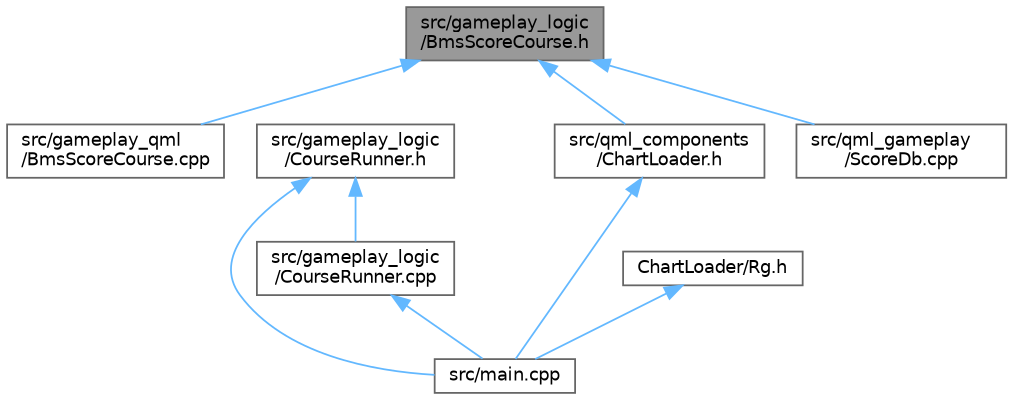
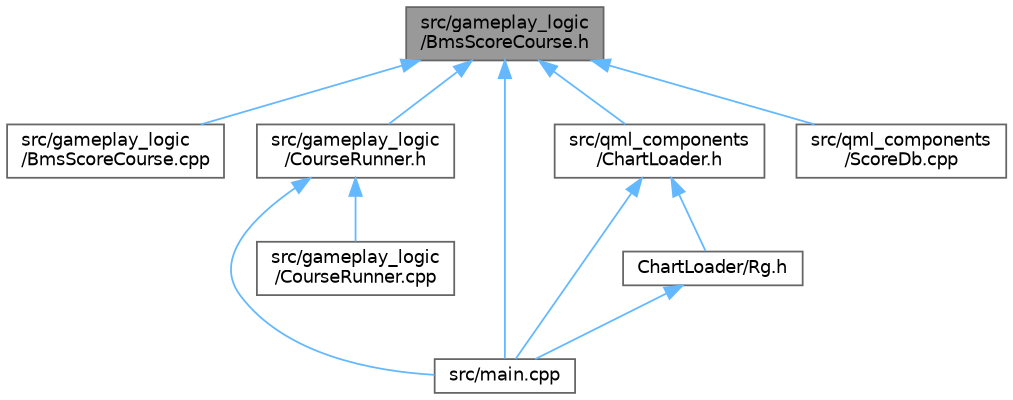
none -> (423, 98)
(116, 151) -> (116, 151)
(901, 151) -> (901, 151)
none -> (692, 223)
(444, 332) -> (505, 218)
